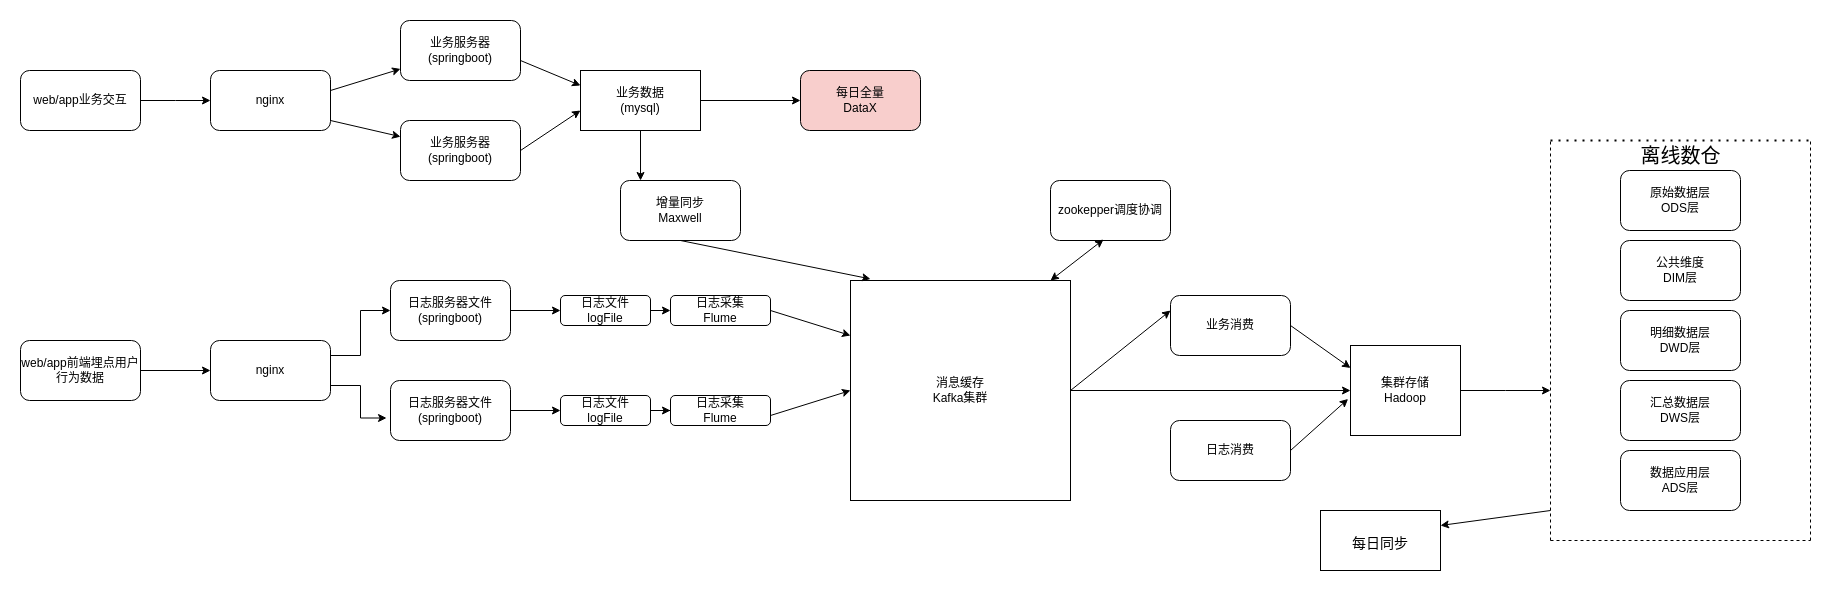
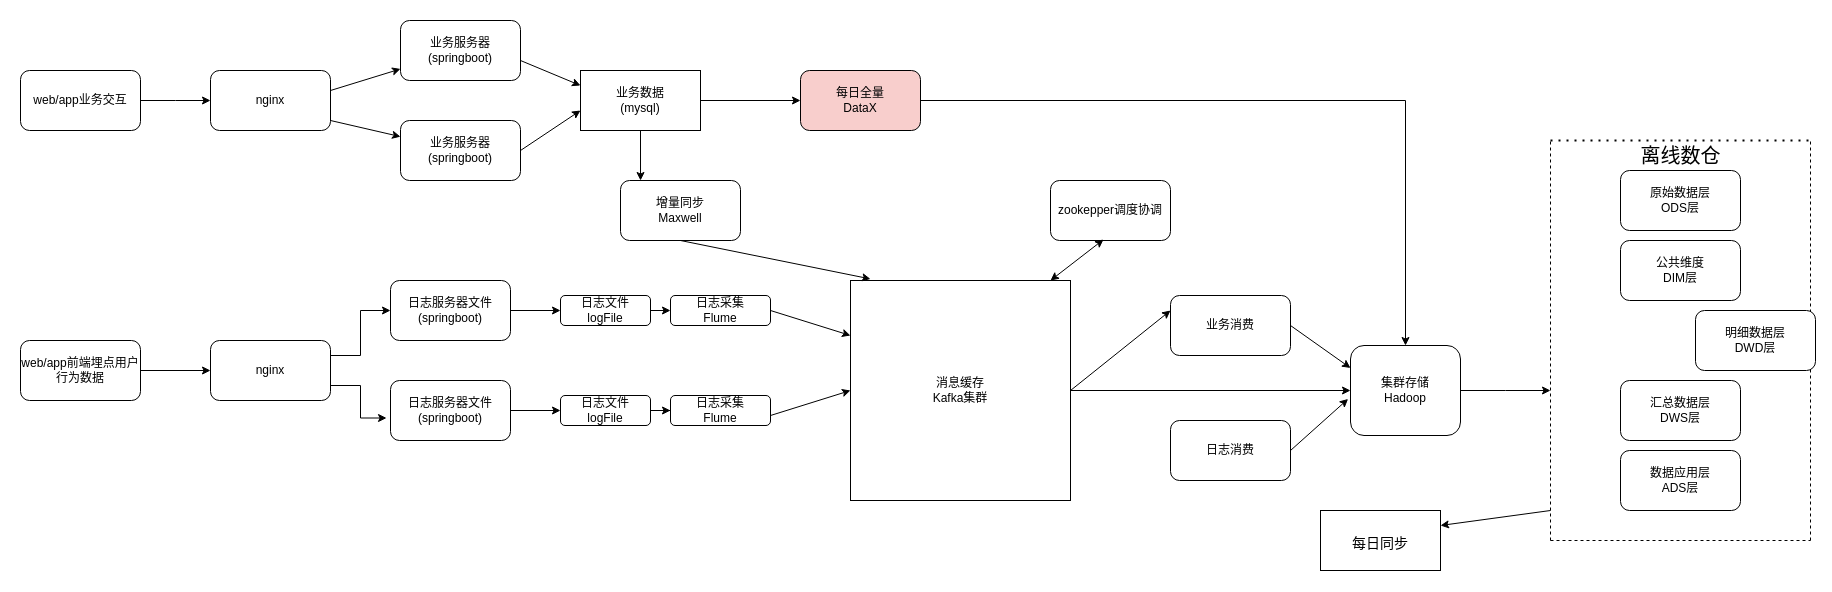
none -> (1282, 101)
(1681, 341) -> (1756, 341)
(1406, 391) -> (1406, 391)
